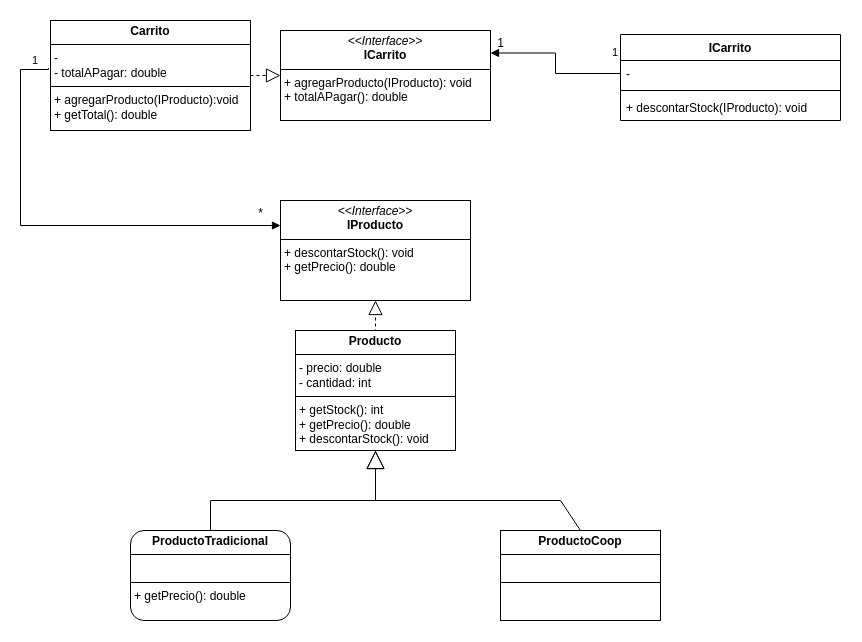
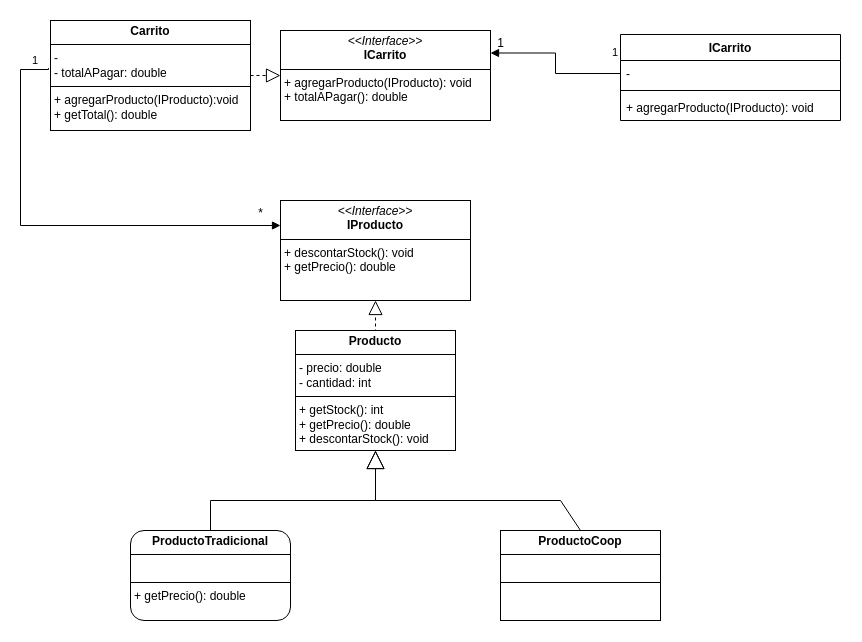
(731, 109) -> (732, 116)
